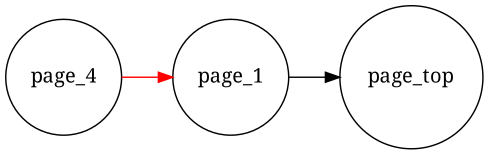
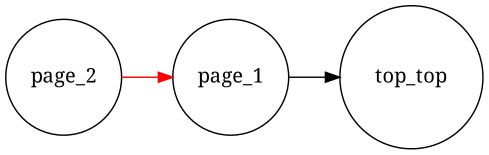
(64, 77) -> (64, 77)
(411, 77) -> (411, 77)
